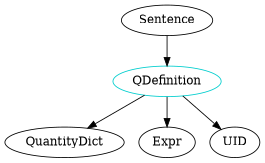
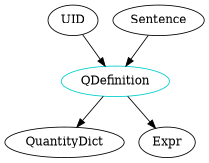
(199, 110) -> (91, 47)
